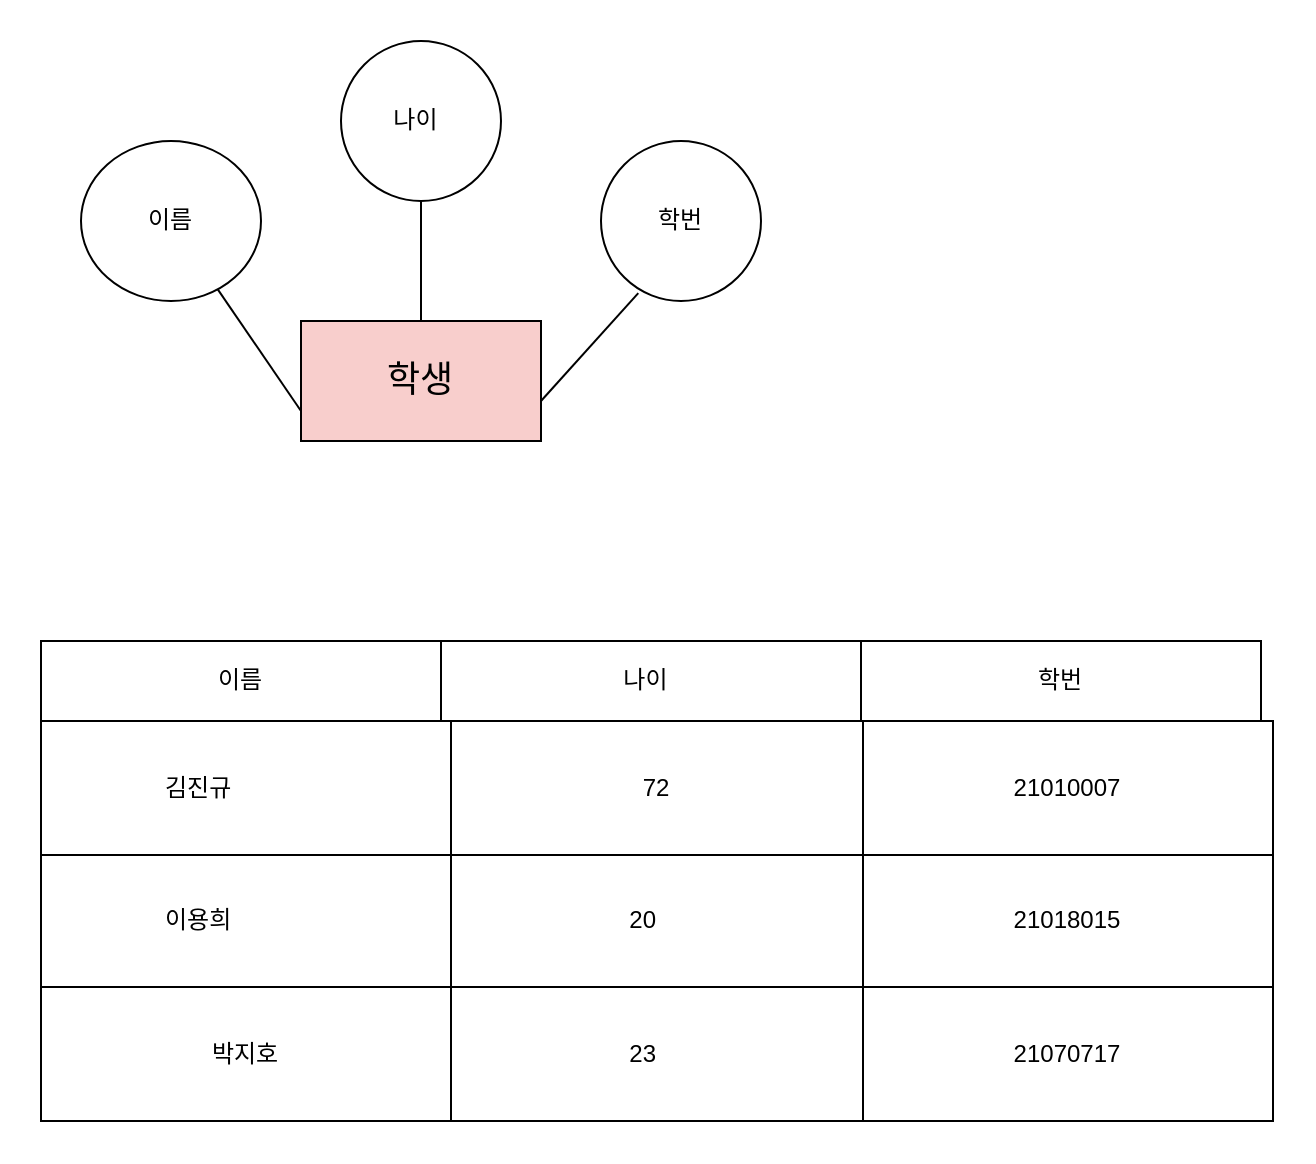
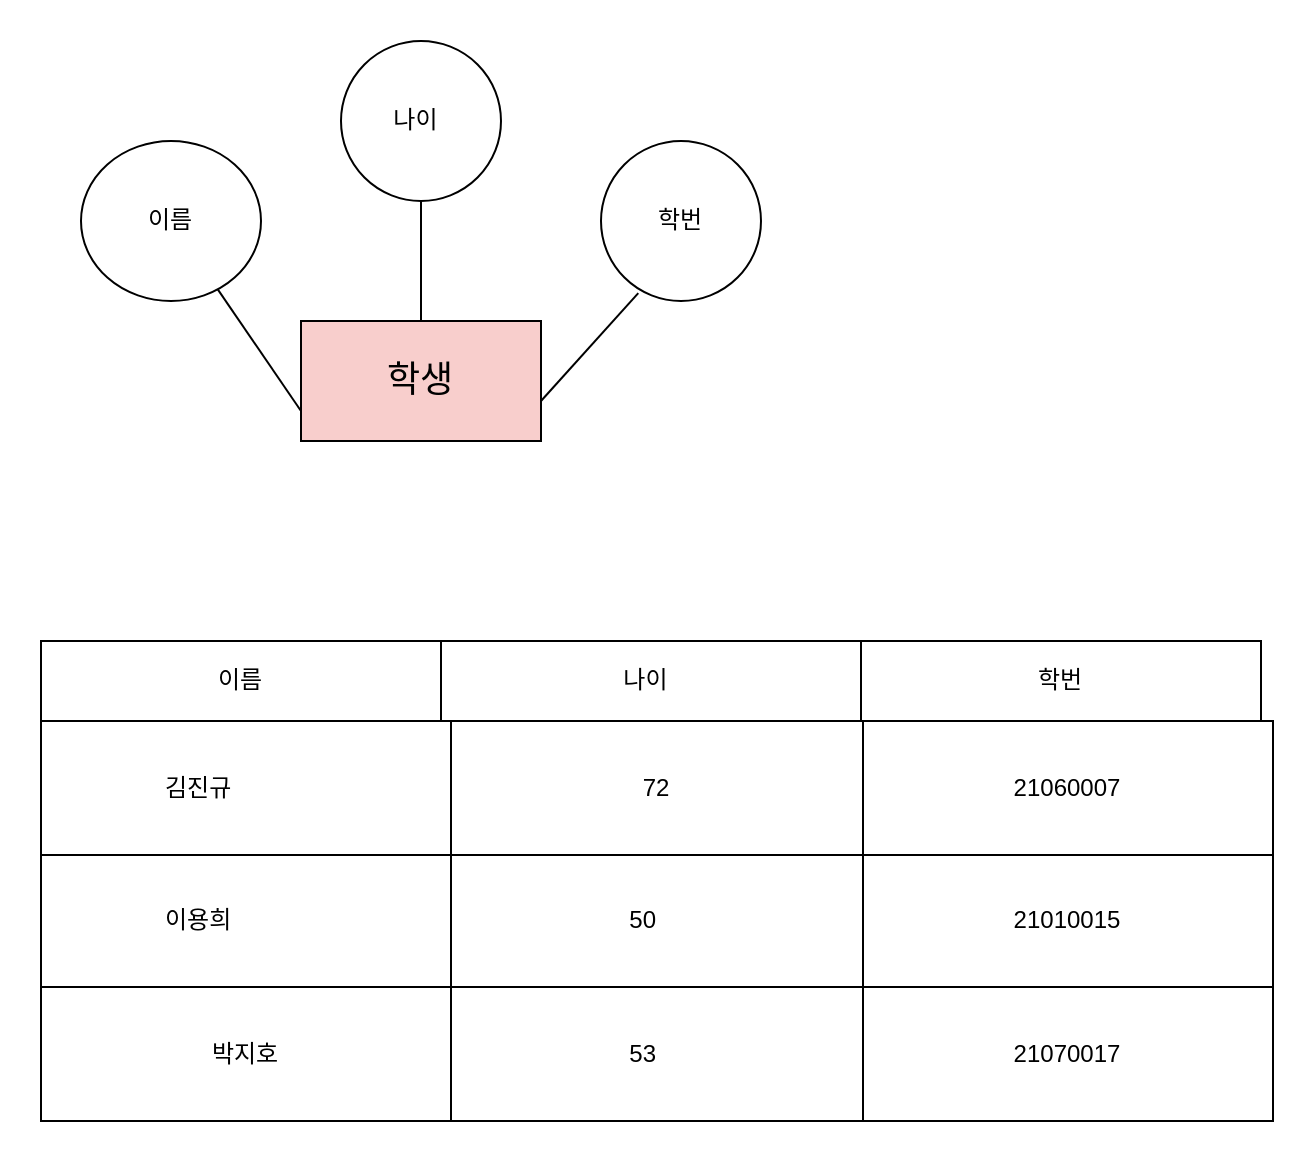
(1068, 789) -> (1068, 789)
(657, 921) -> (657, 921)
(1068, 921) -> (1068, 921)
(657, 1055) -> (657, 1055)
(1068, 1055) -> (1068, 1055)
